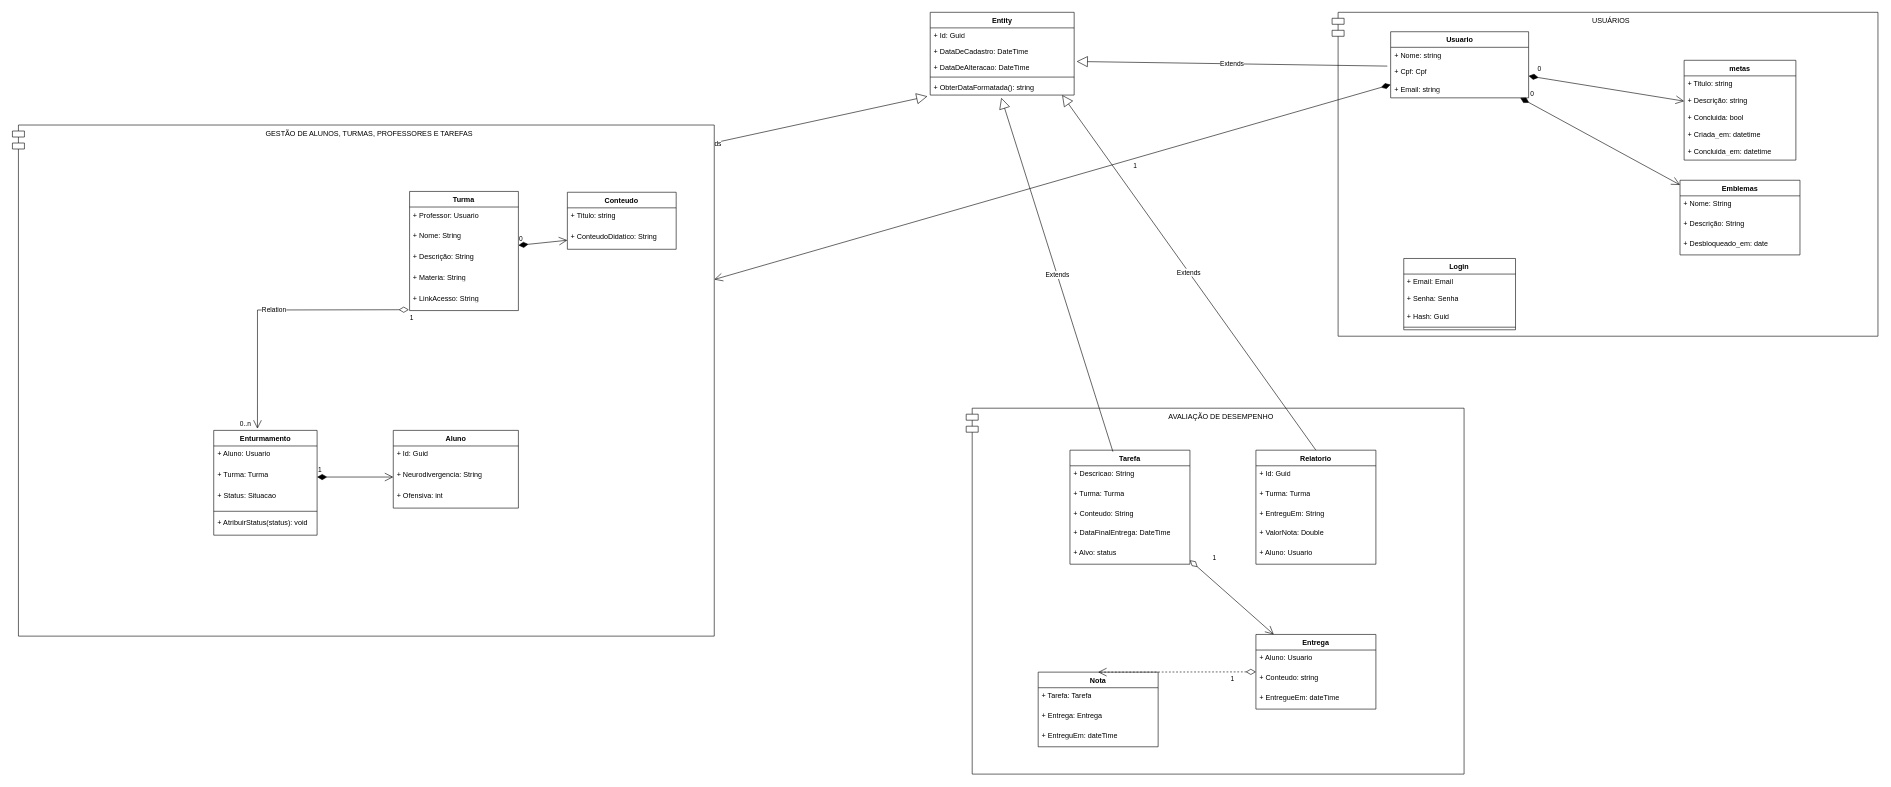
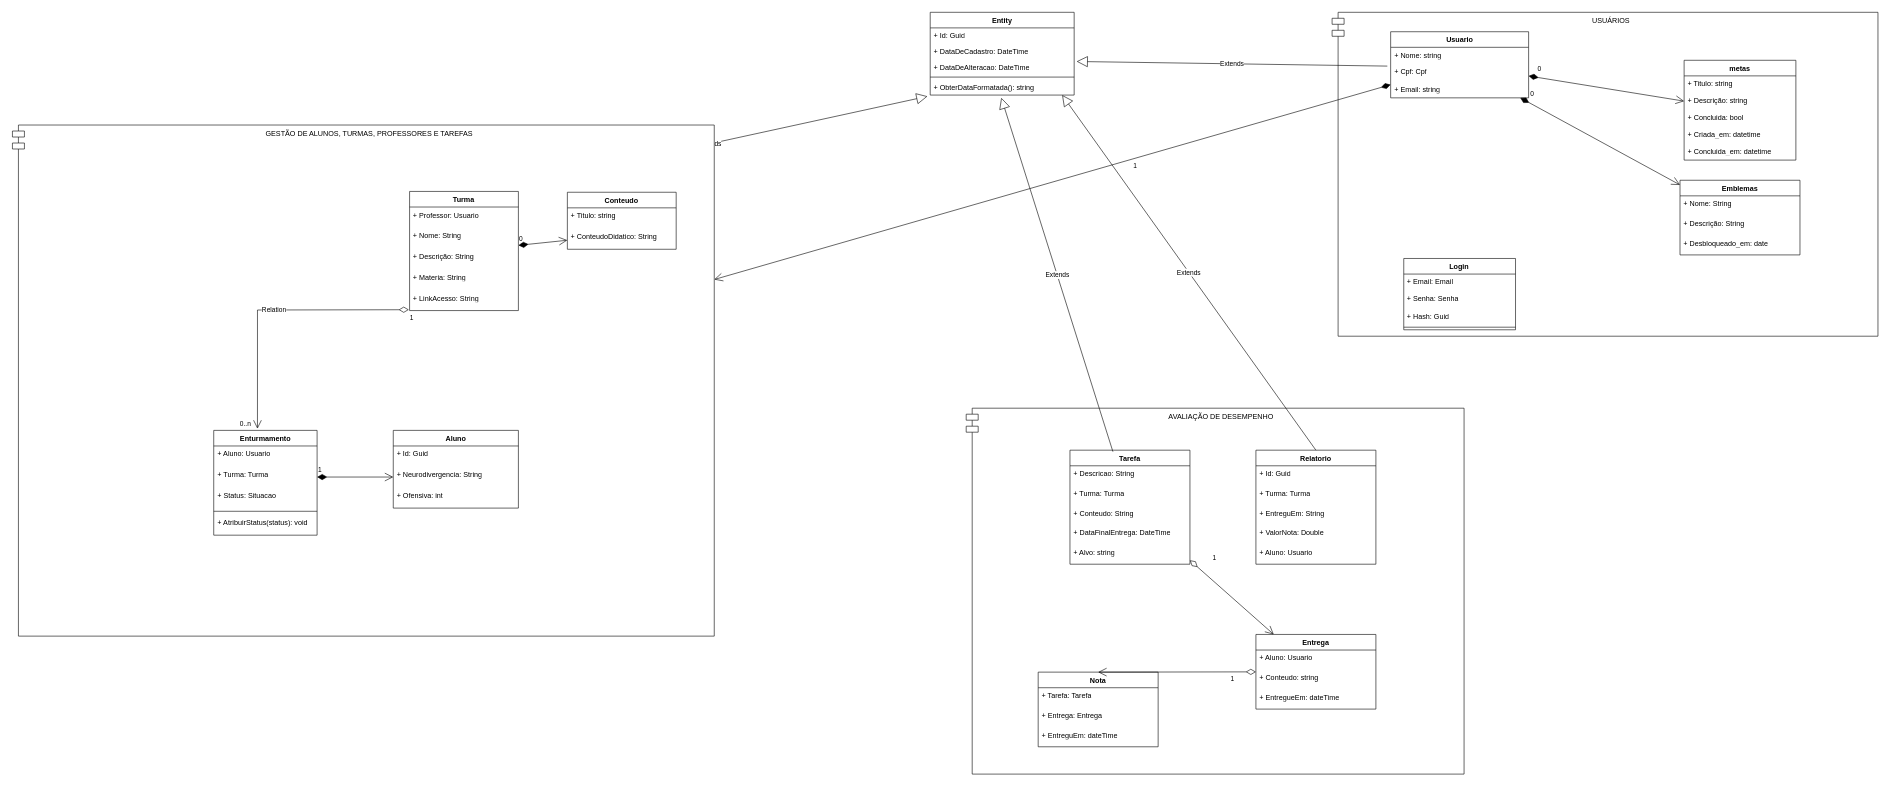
(1098, 553) -> (1097, 553)
(1173, 672) -> (1173, 672)
